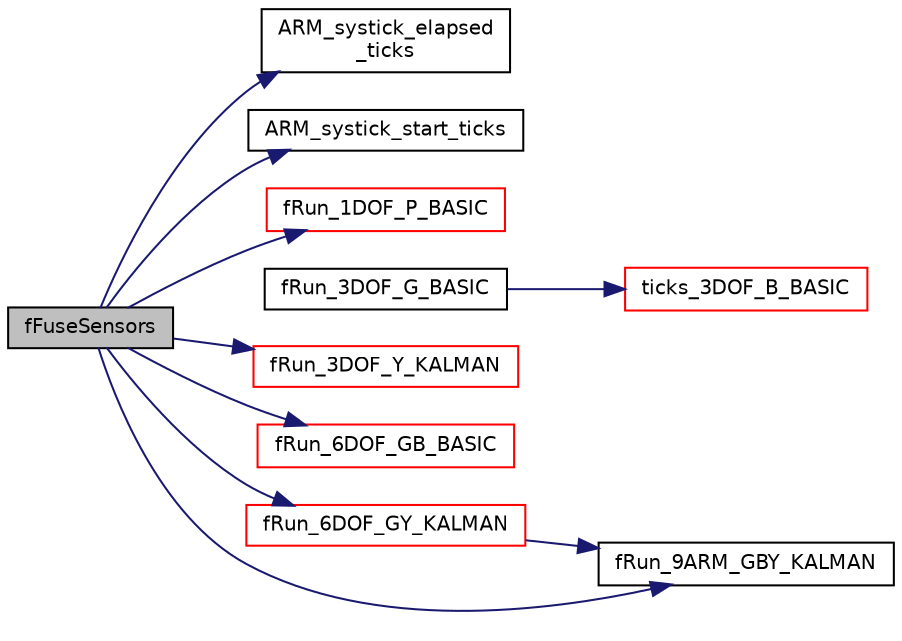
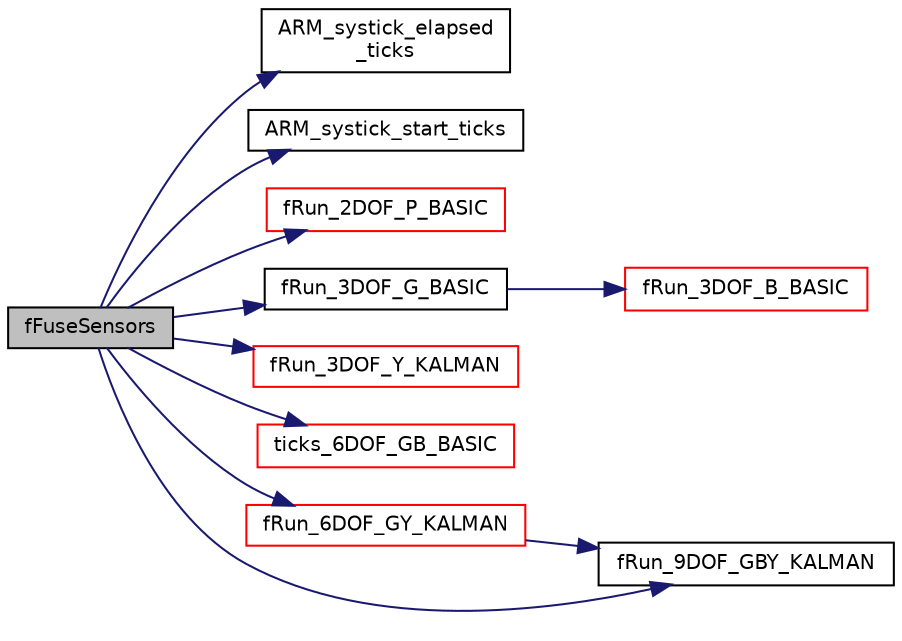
(386, 210) -> (386, 210)
(746, 289) -> (746, 289)
none -> (209, 312)
(386, 446) -> (386, 446)
(746, 564) -> (746, 564)
